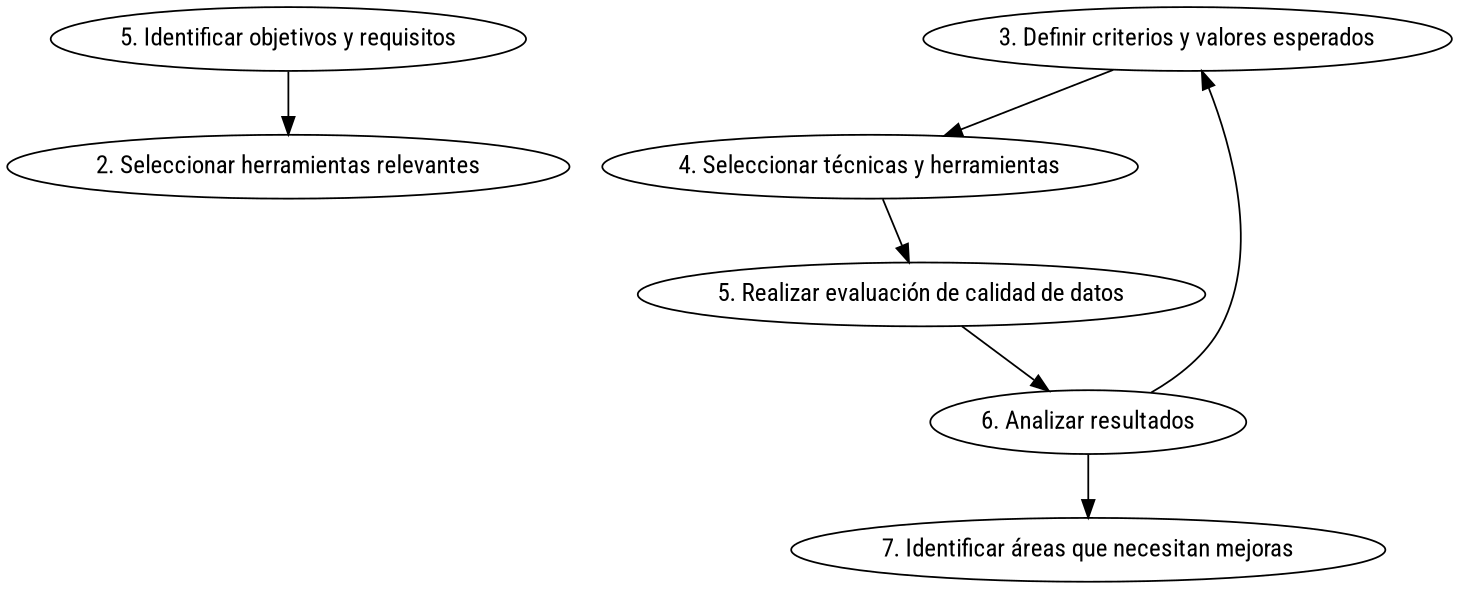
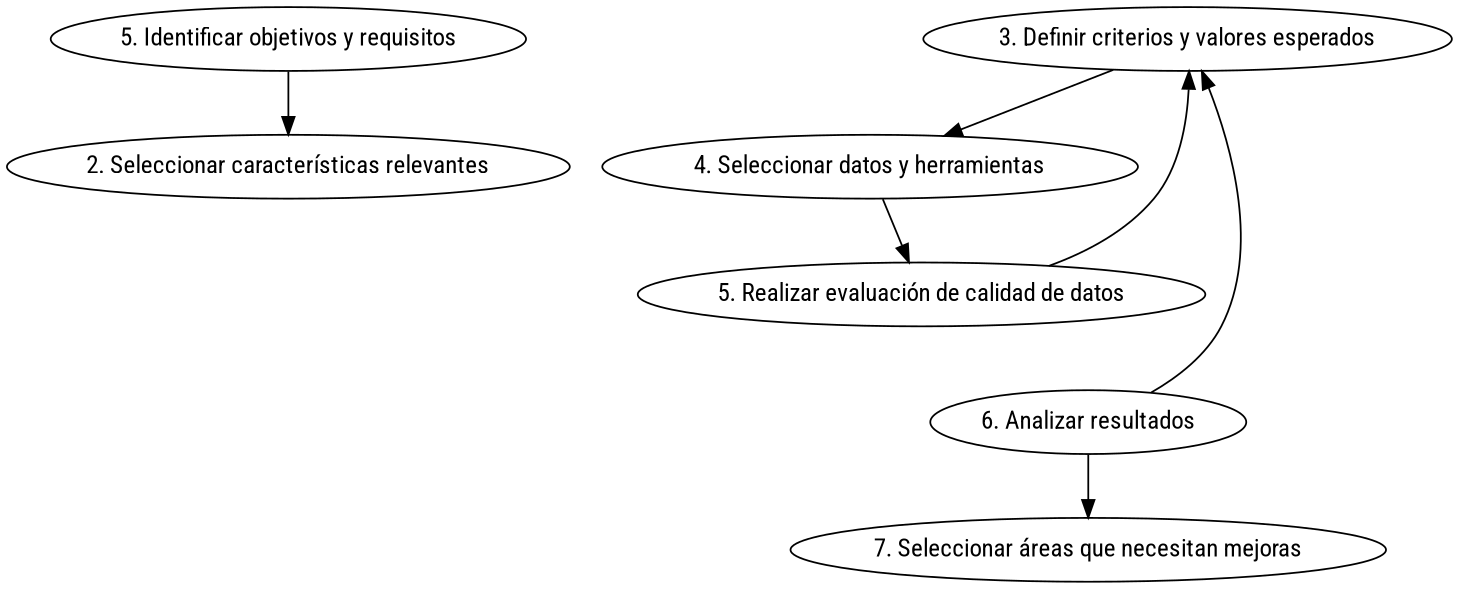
(288, 167) -> (288, 167)
(870, 167) -> (870, 167)
(998, 353) -> (1151, 202)
(1088, 550) -> (1088, 550)
